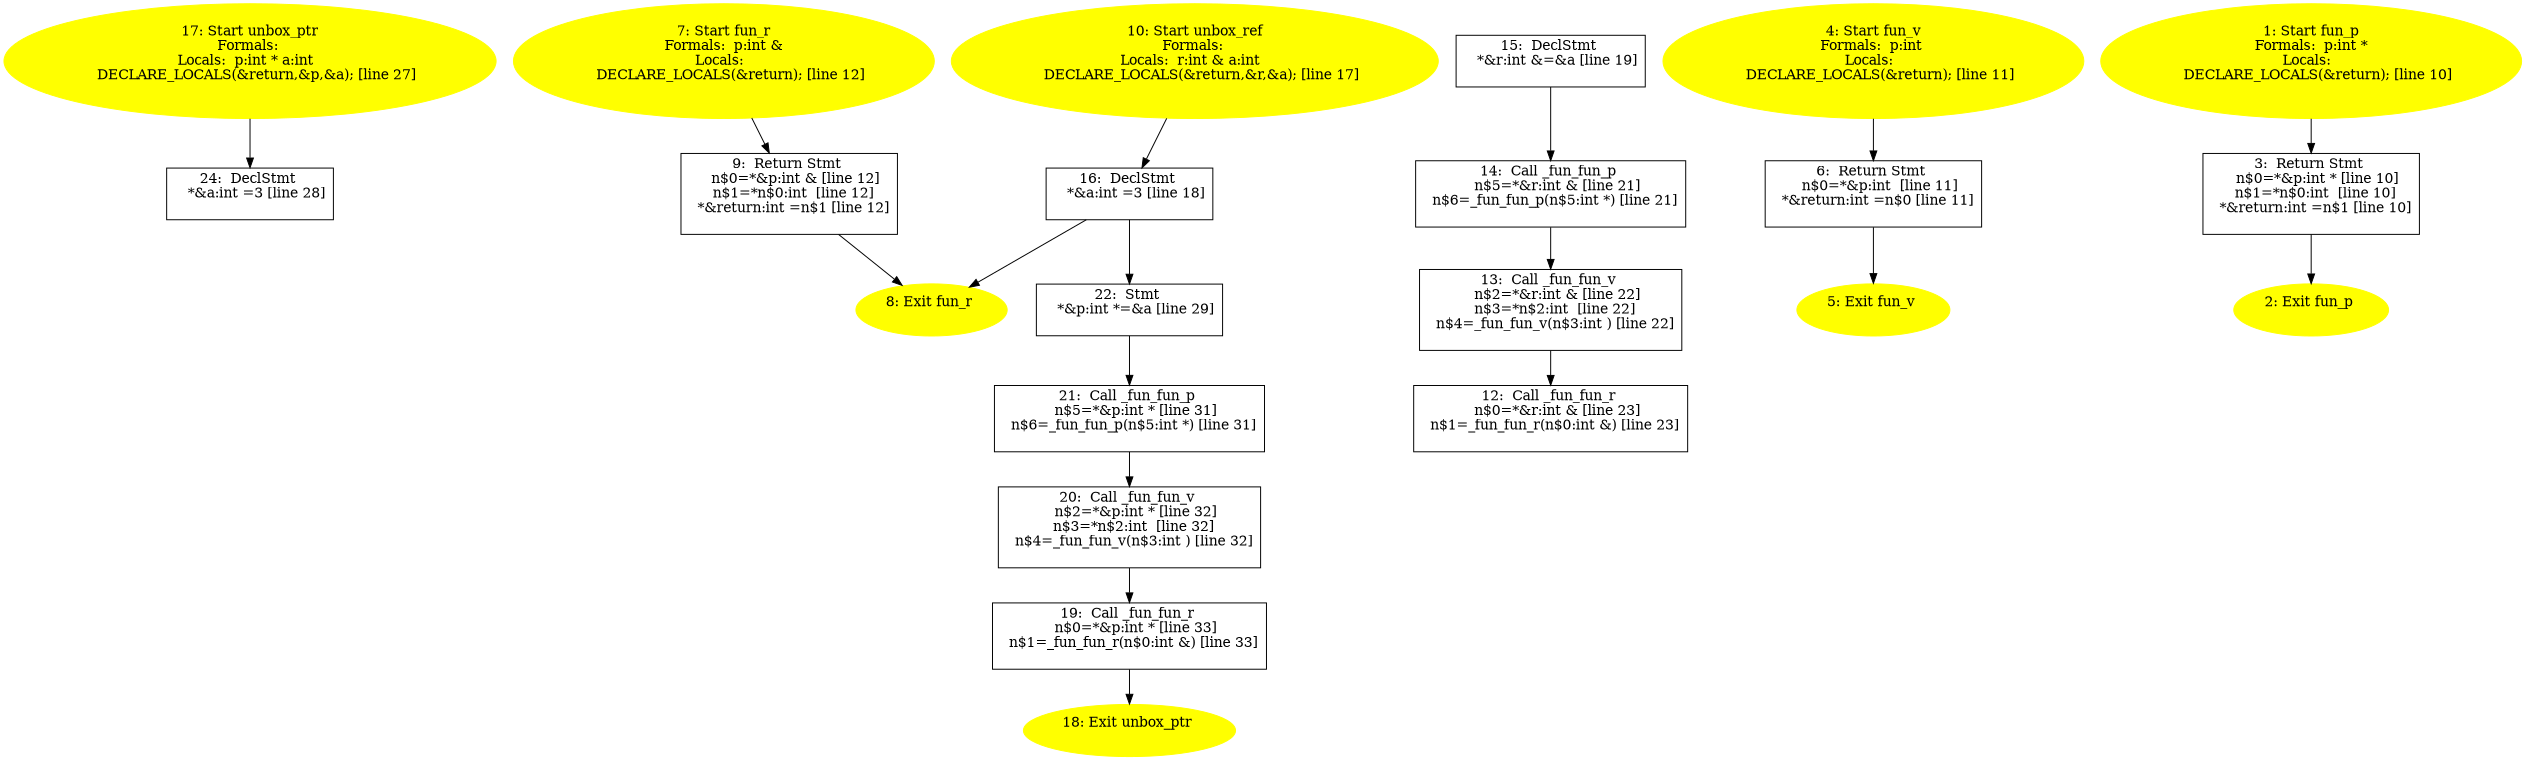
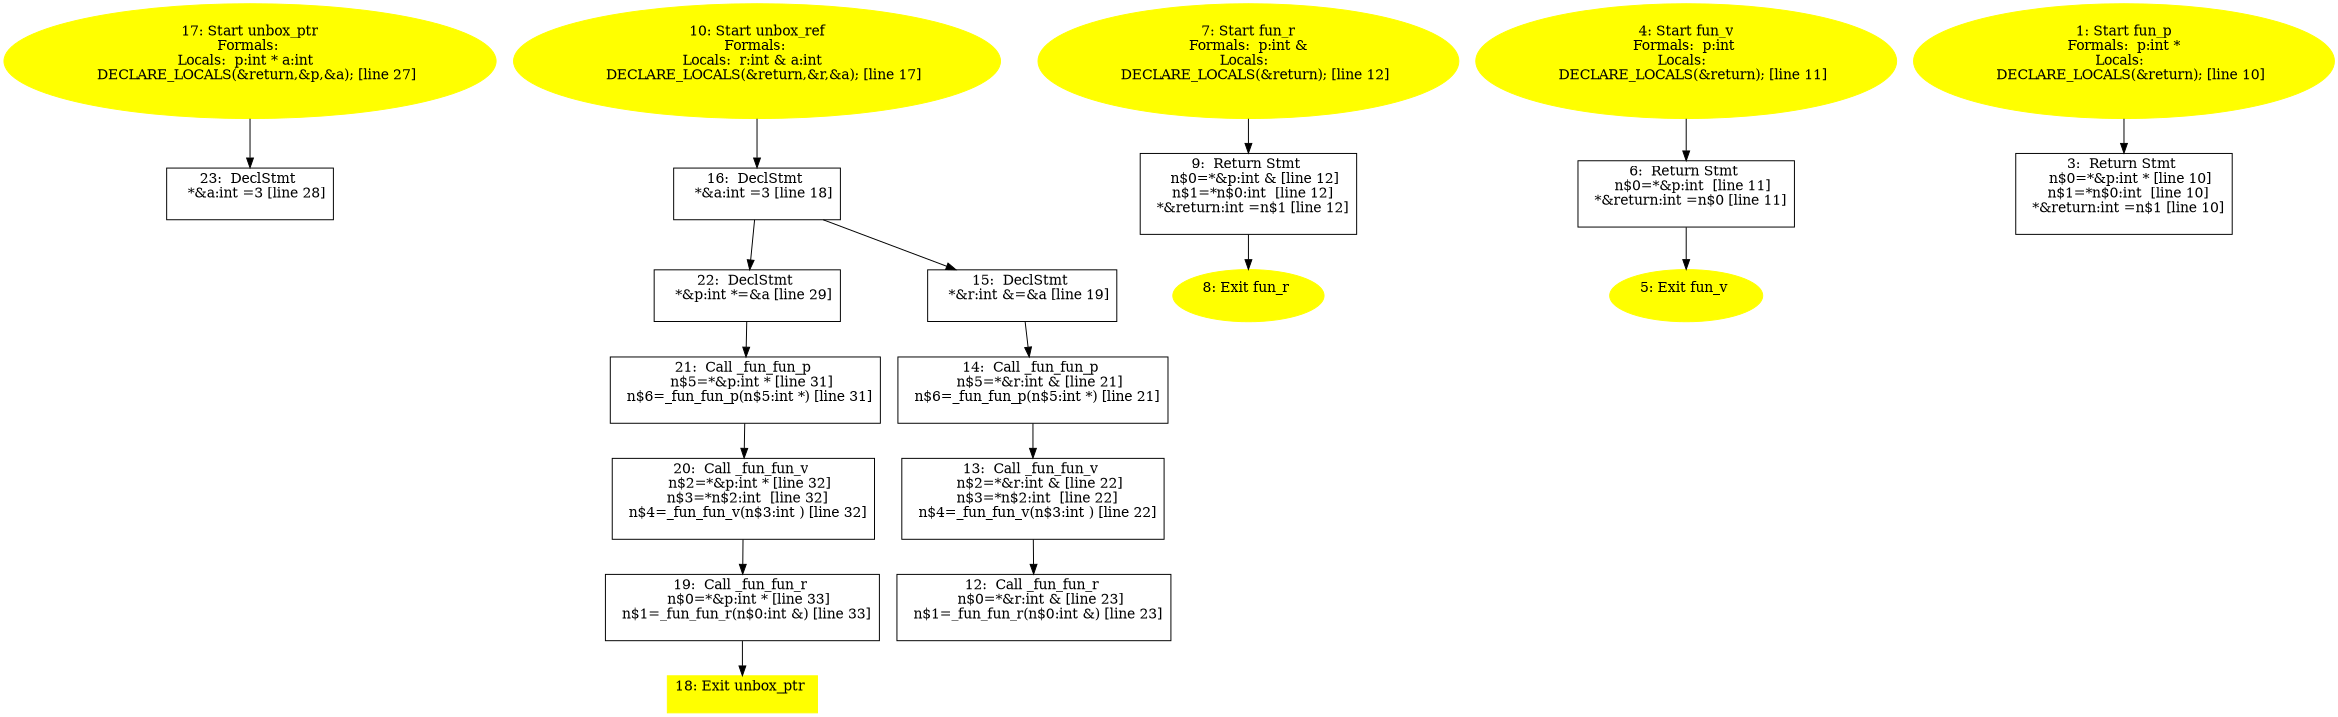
(250, 194) -> (250, 194)
(1032, 251) -> (885, 243)
(1129, 310) -> (747, 296)
(2311, 310) -> none
(1129, 731) -> (742, 694)
